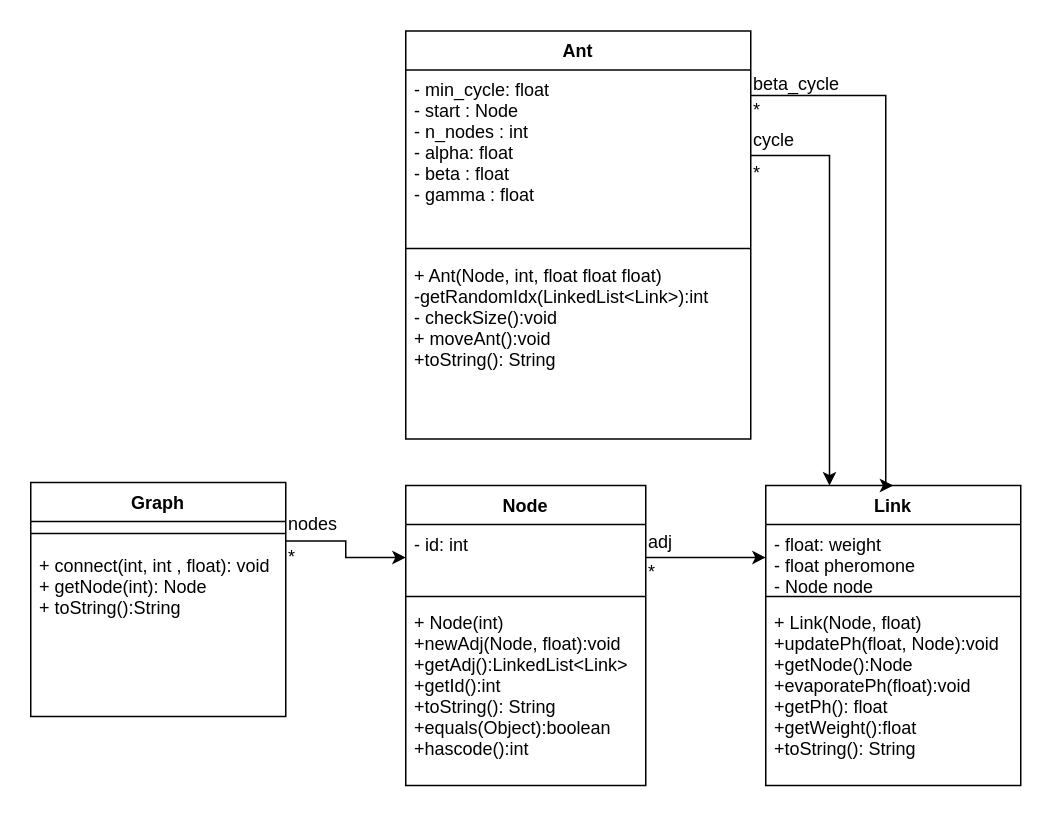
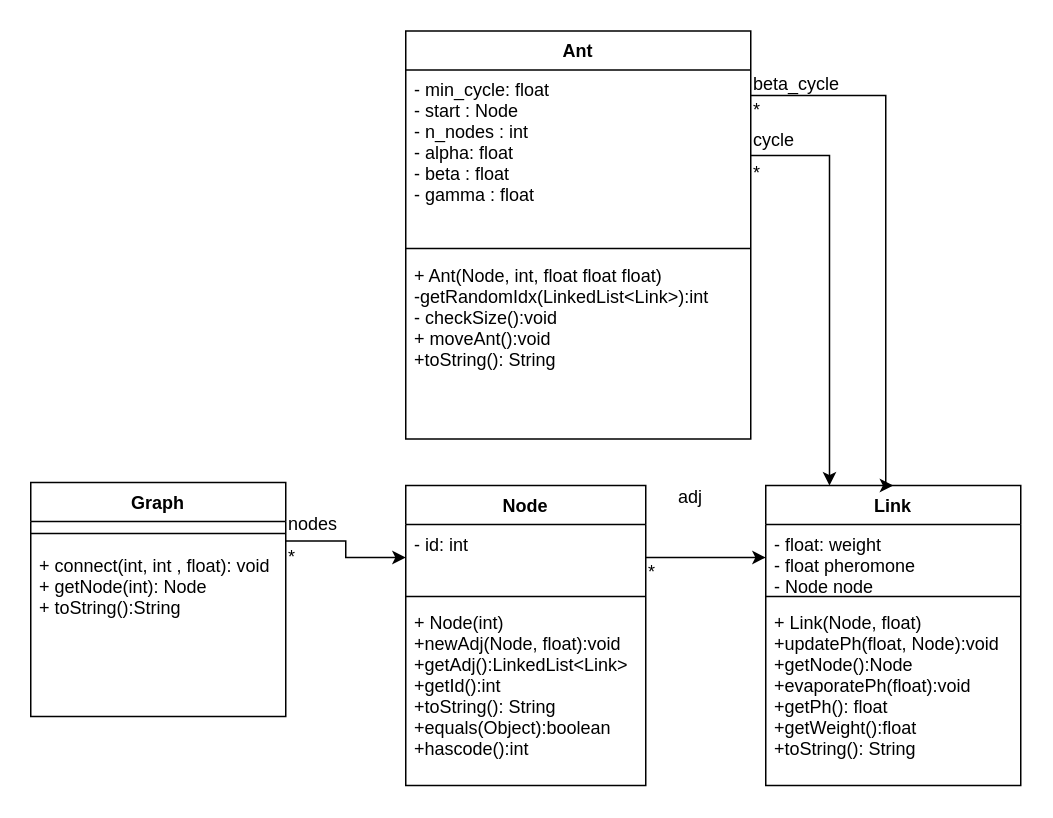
(668, 542) -> (698, 497)
